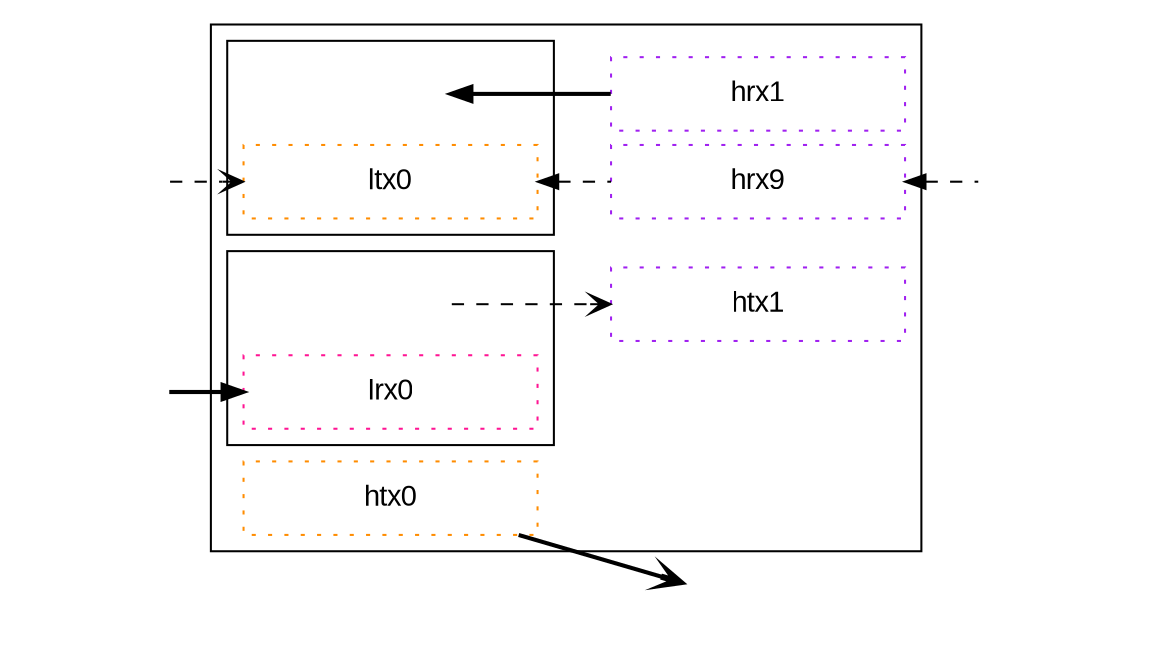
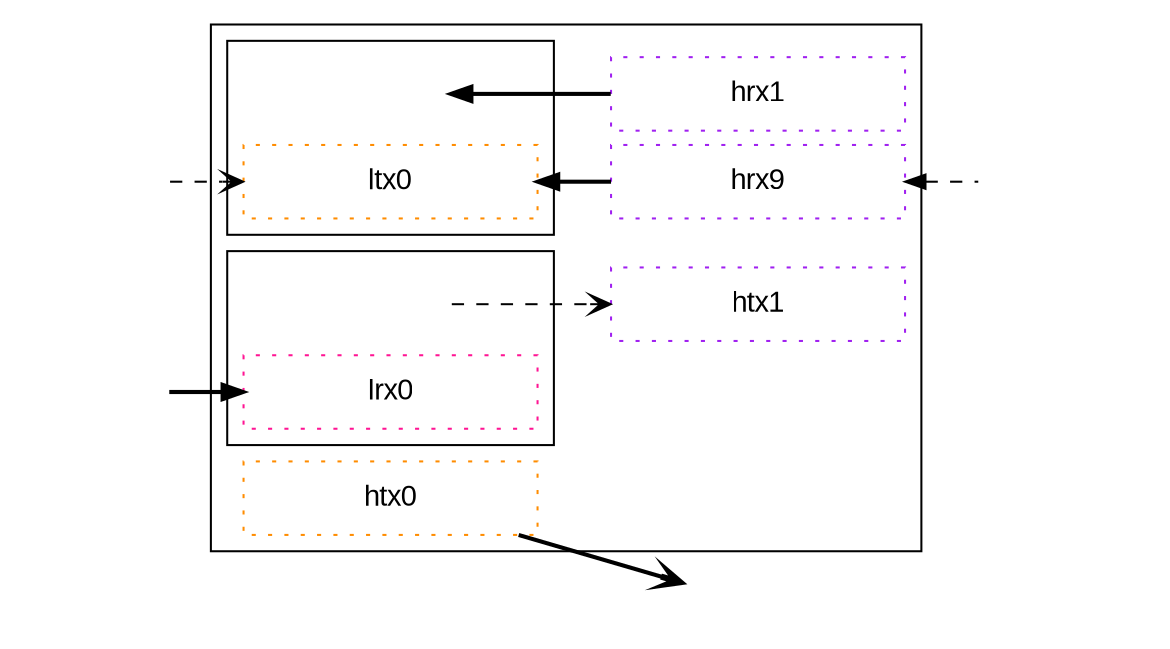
(585, 182) -> (585, 182)
